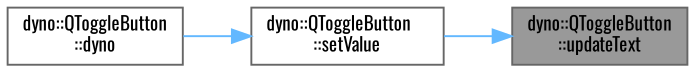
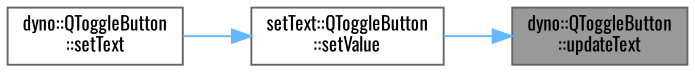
(95, 36) -> (95, 36)
(348, 36) -> (348, 36)
